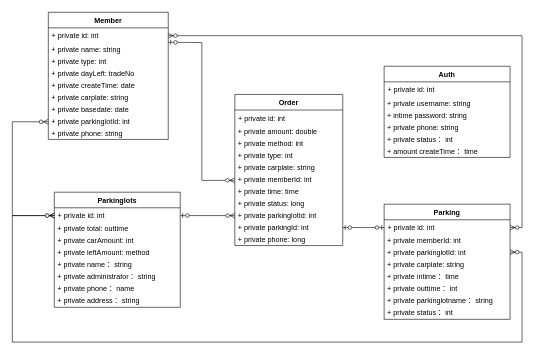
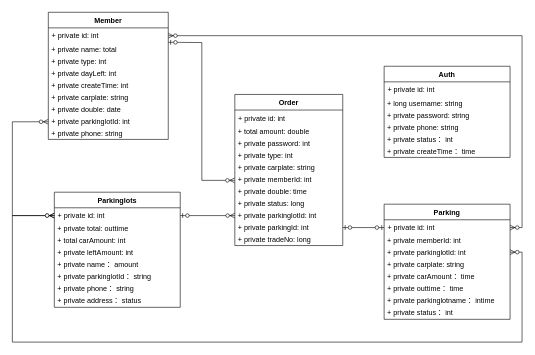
(88, 50) -> (86, 50)
(97, 74) -> (88, 74)
(96, 86) -> (93, 86)
(432, 104) -> (426, 104)
(93, 110) -> (88, 110)
(429, 116) -> (432, 116)
(279, 132) -> (275, 132)
(273, 144) -> (277, 144)
(433, 152) -> (434, 152)
(270, 192) -> (274, 192)
(273, 240) -> (277, 240)
(98, 242) -> (94, 242)
(106, 254) -> (99, 254)
(97, 266) -> (98, 266)
(113, 278) -> (111, 278)
(425, 278) -> (433, 278)
(96, 290) -> (99, 290)
(426, 290) -> (428, 290)
(103, 302) -> (104, 302)
(445, 302) -> (444, 302)
